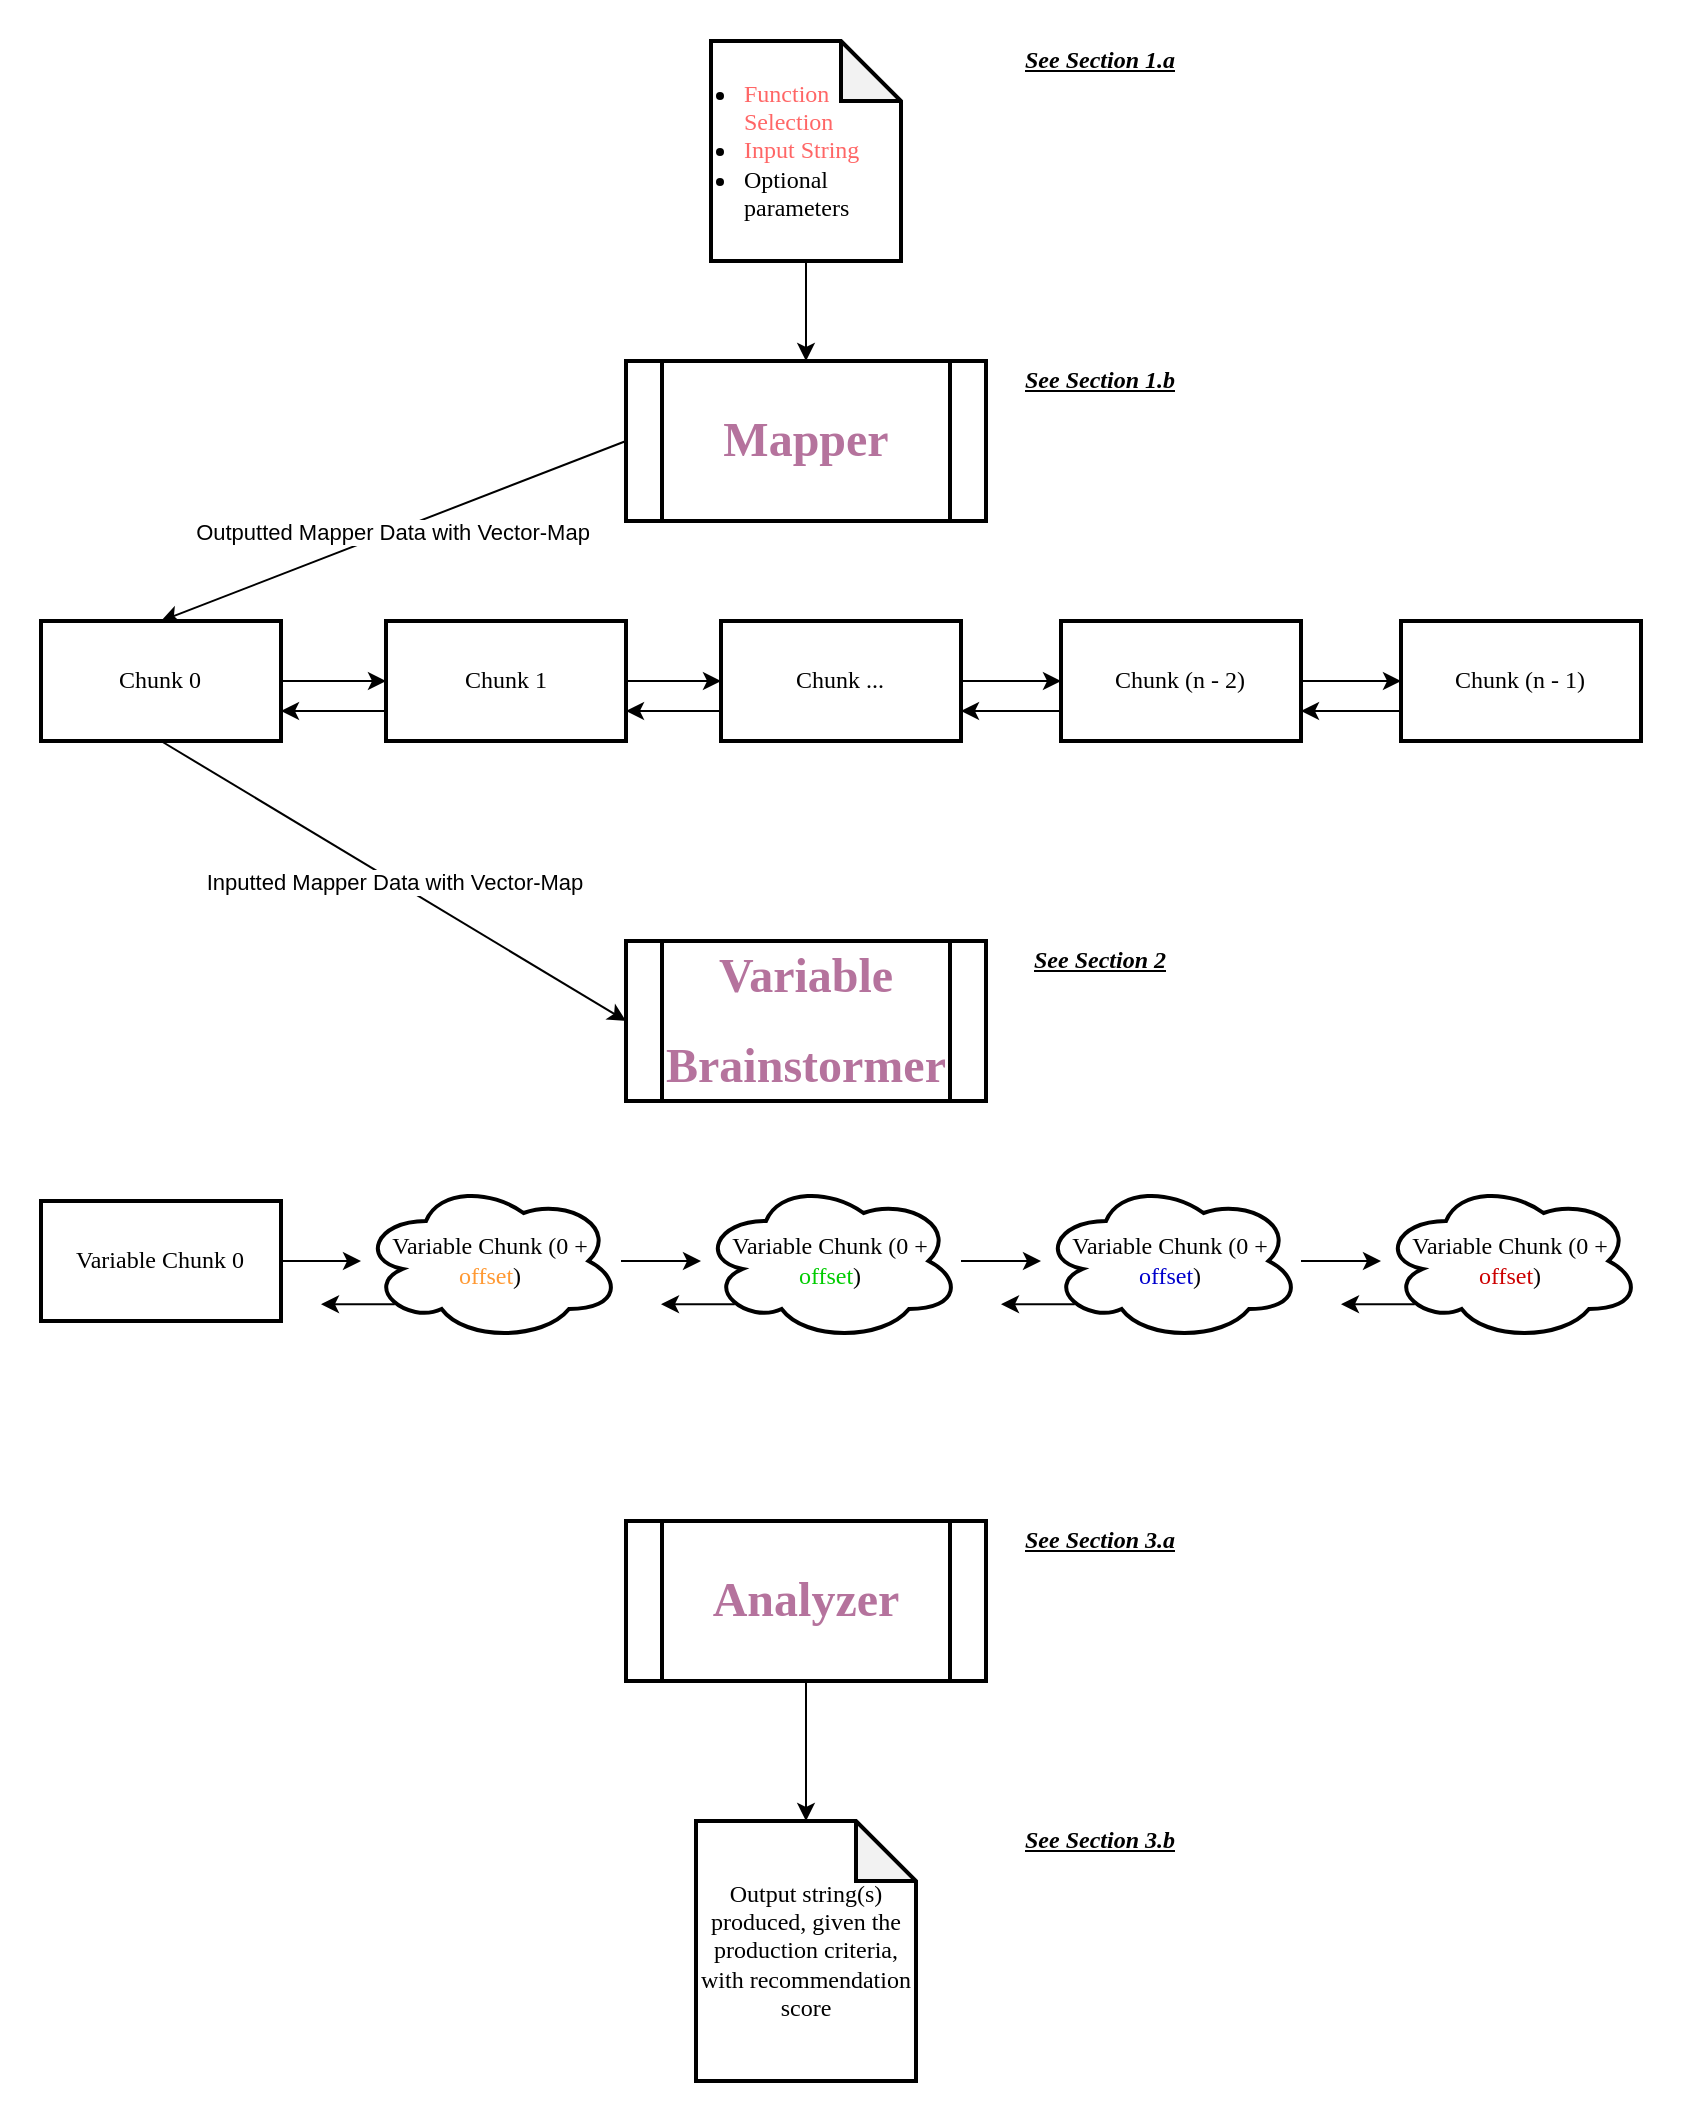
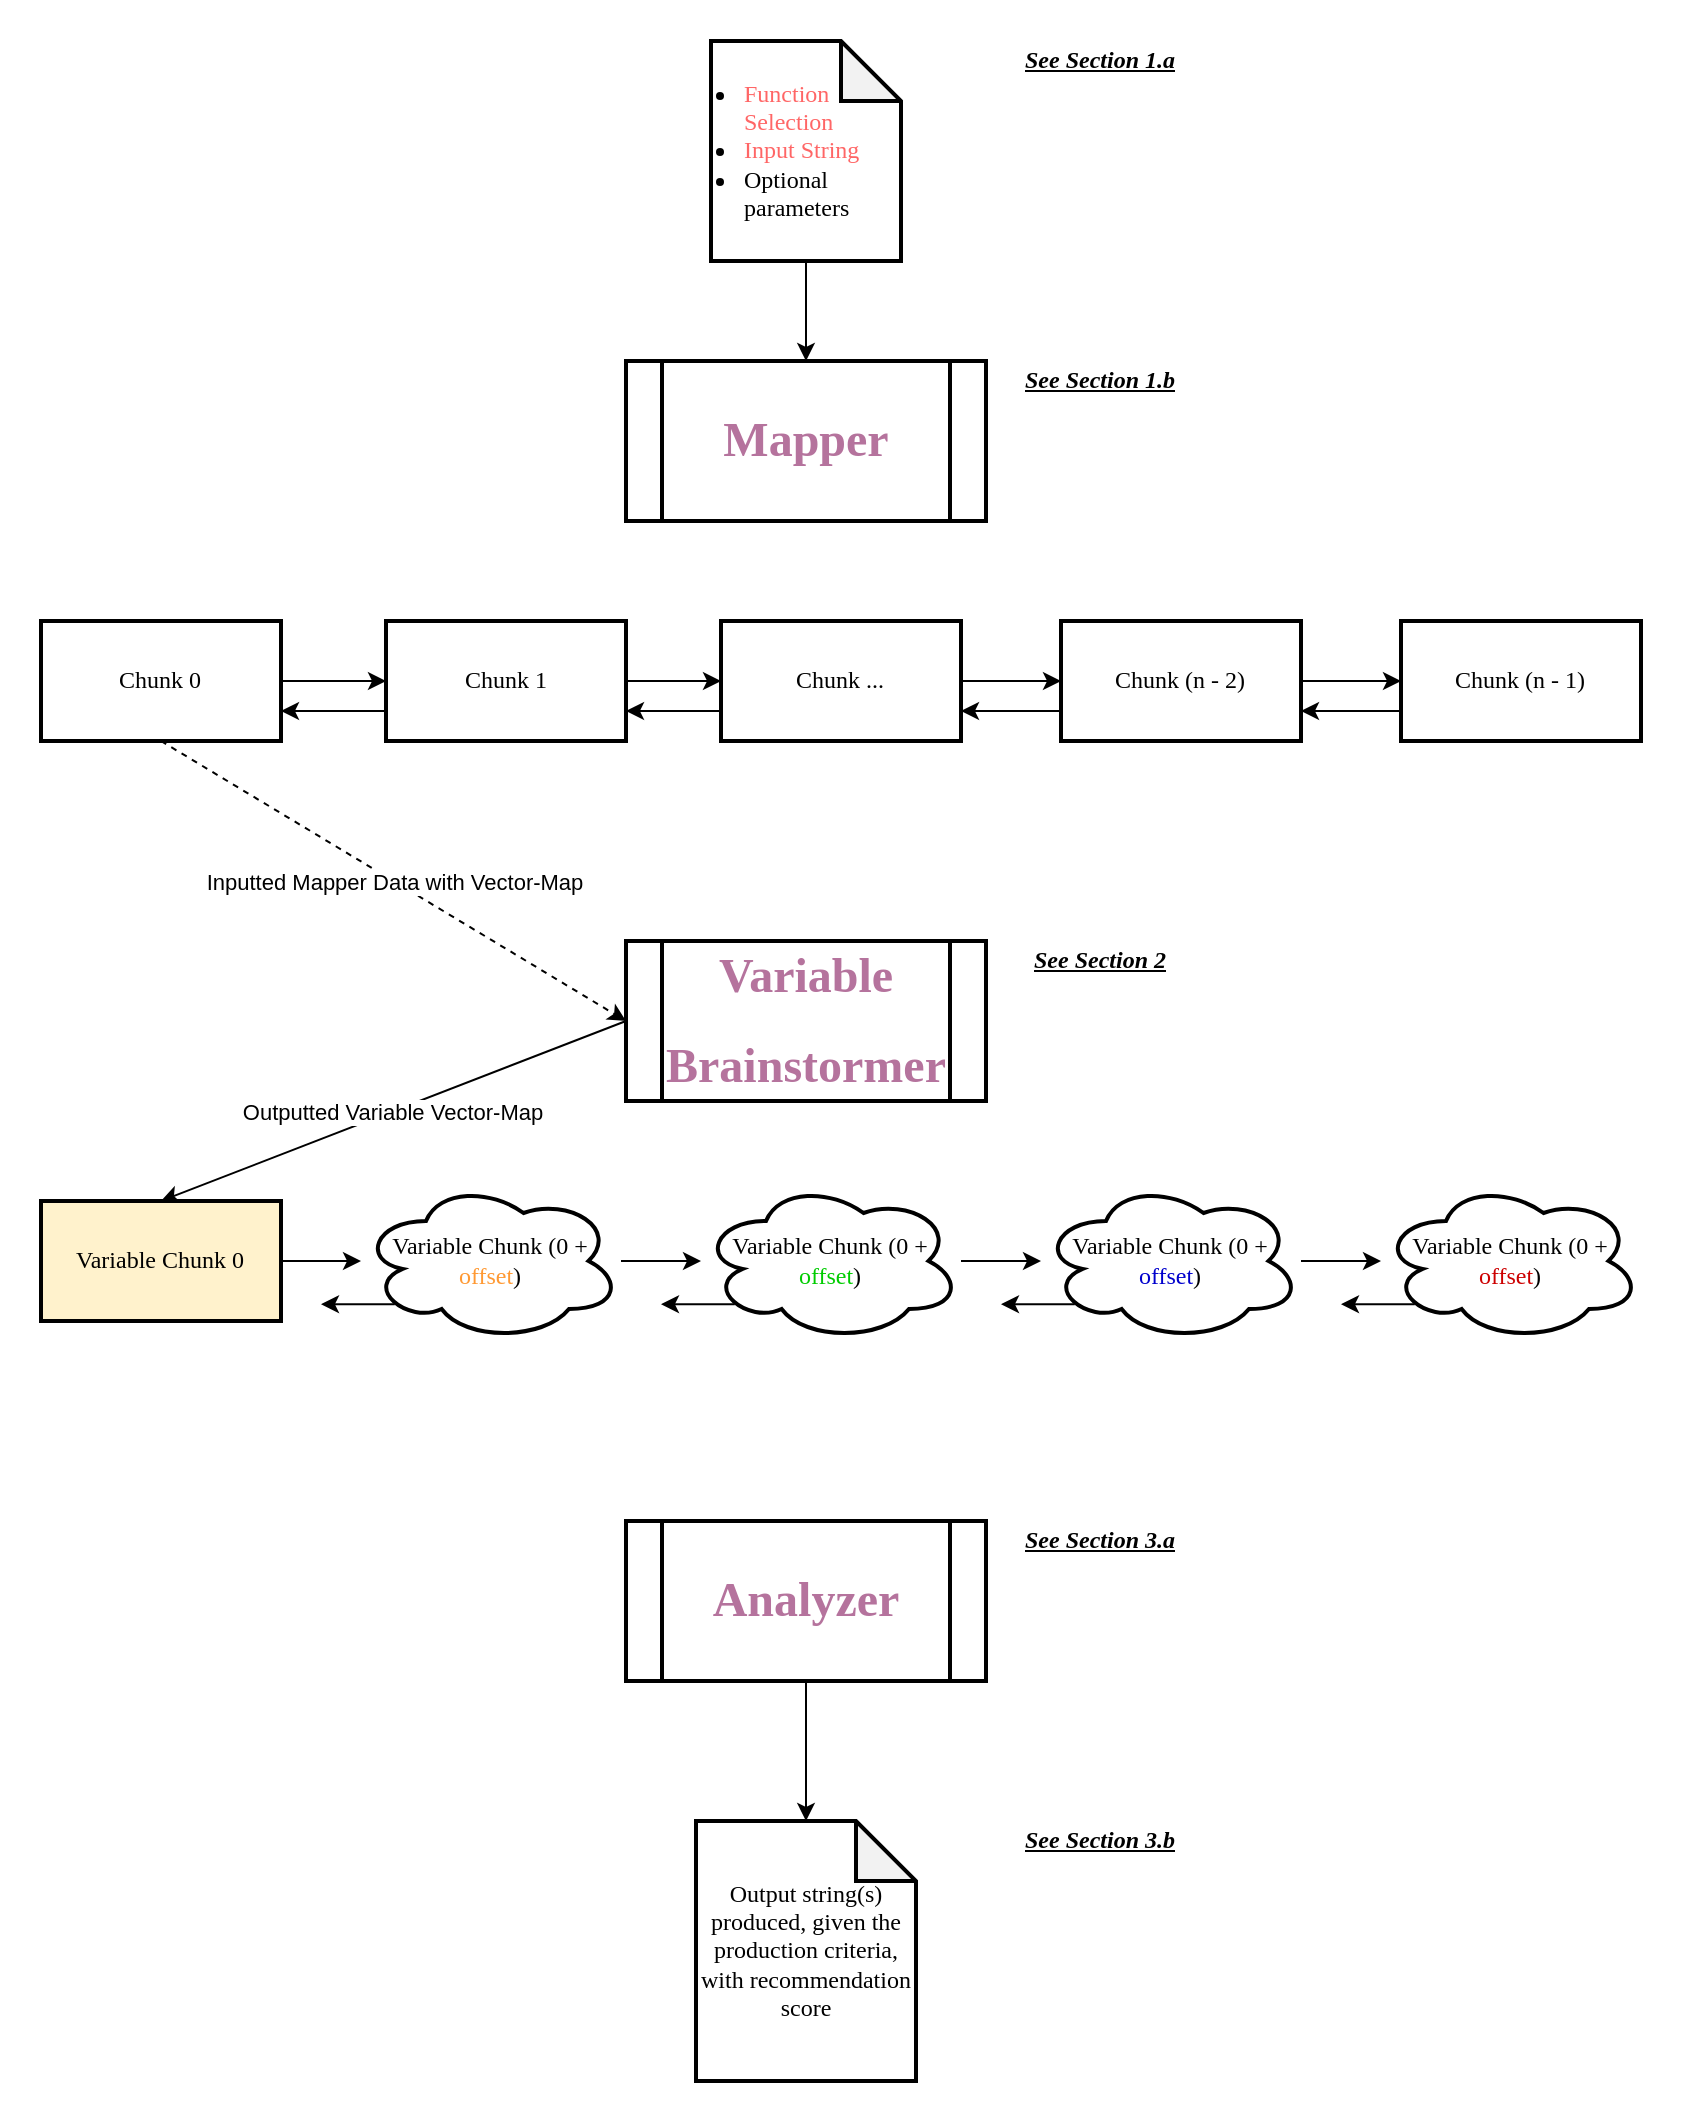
(503, 489) -> none
(270, 807) -> (270, 807)
none -> (496, 1071)
(161, 1261) -> (161, 1261)
